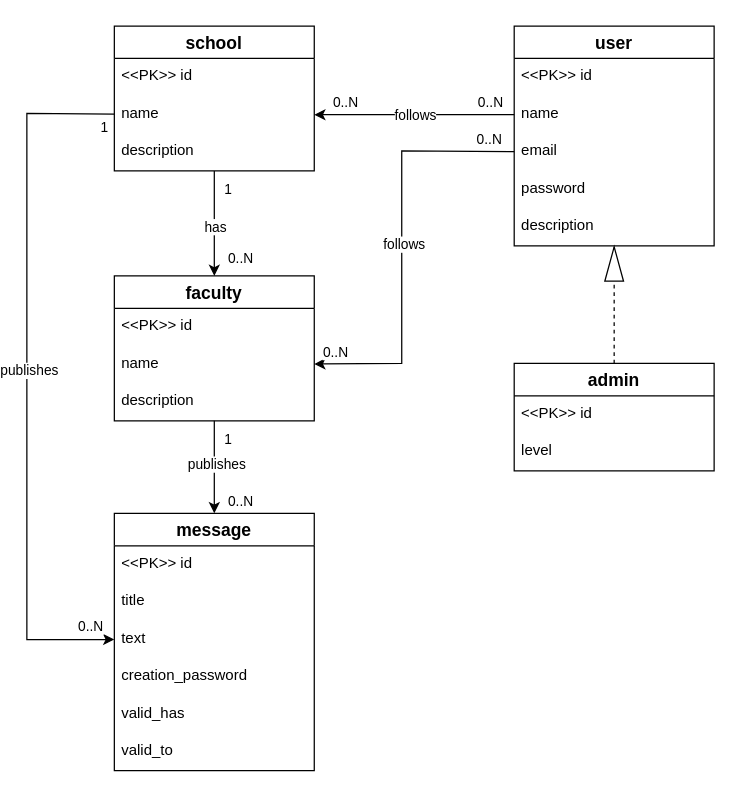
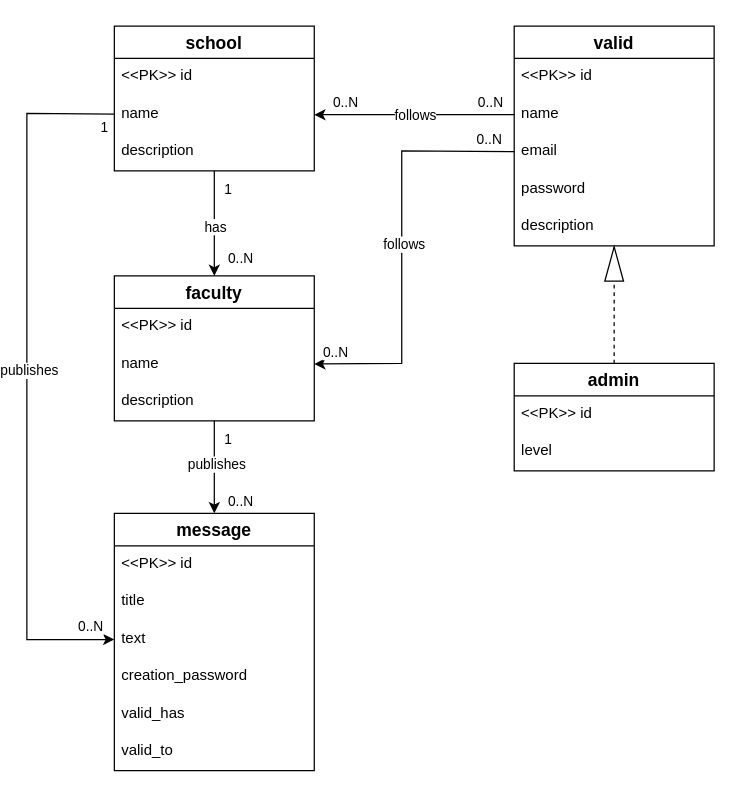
(614, 43) -> (614, 43)
